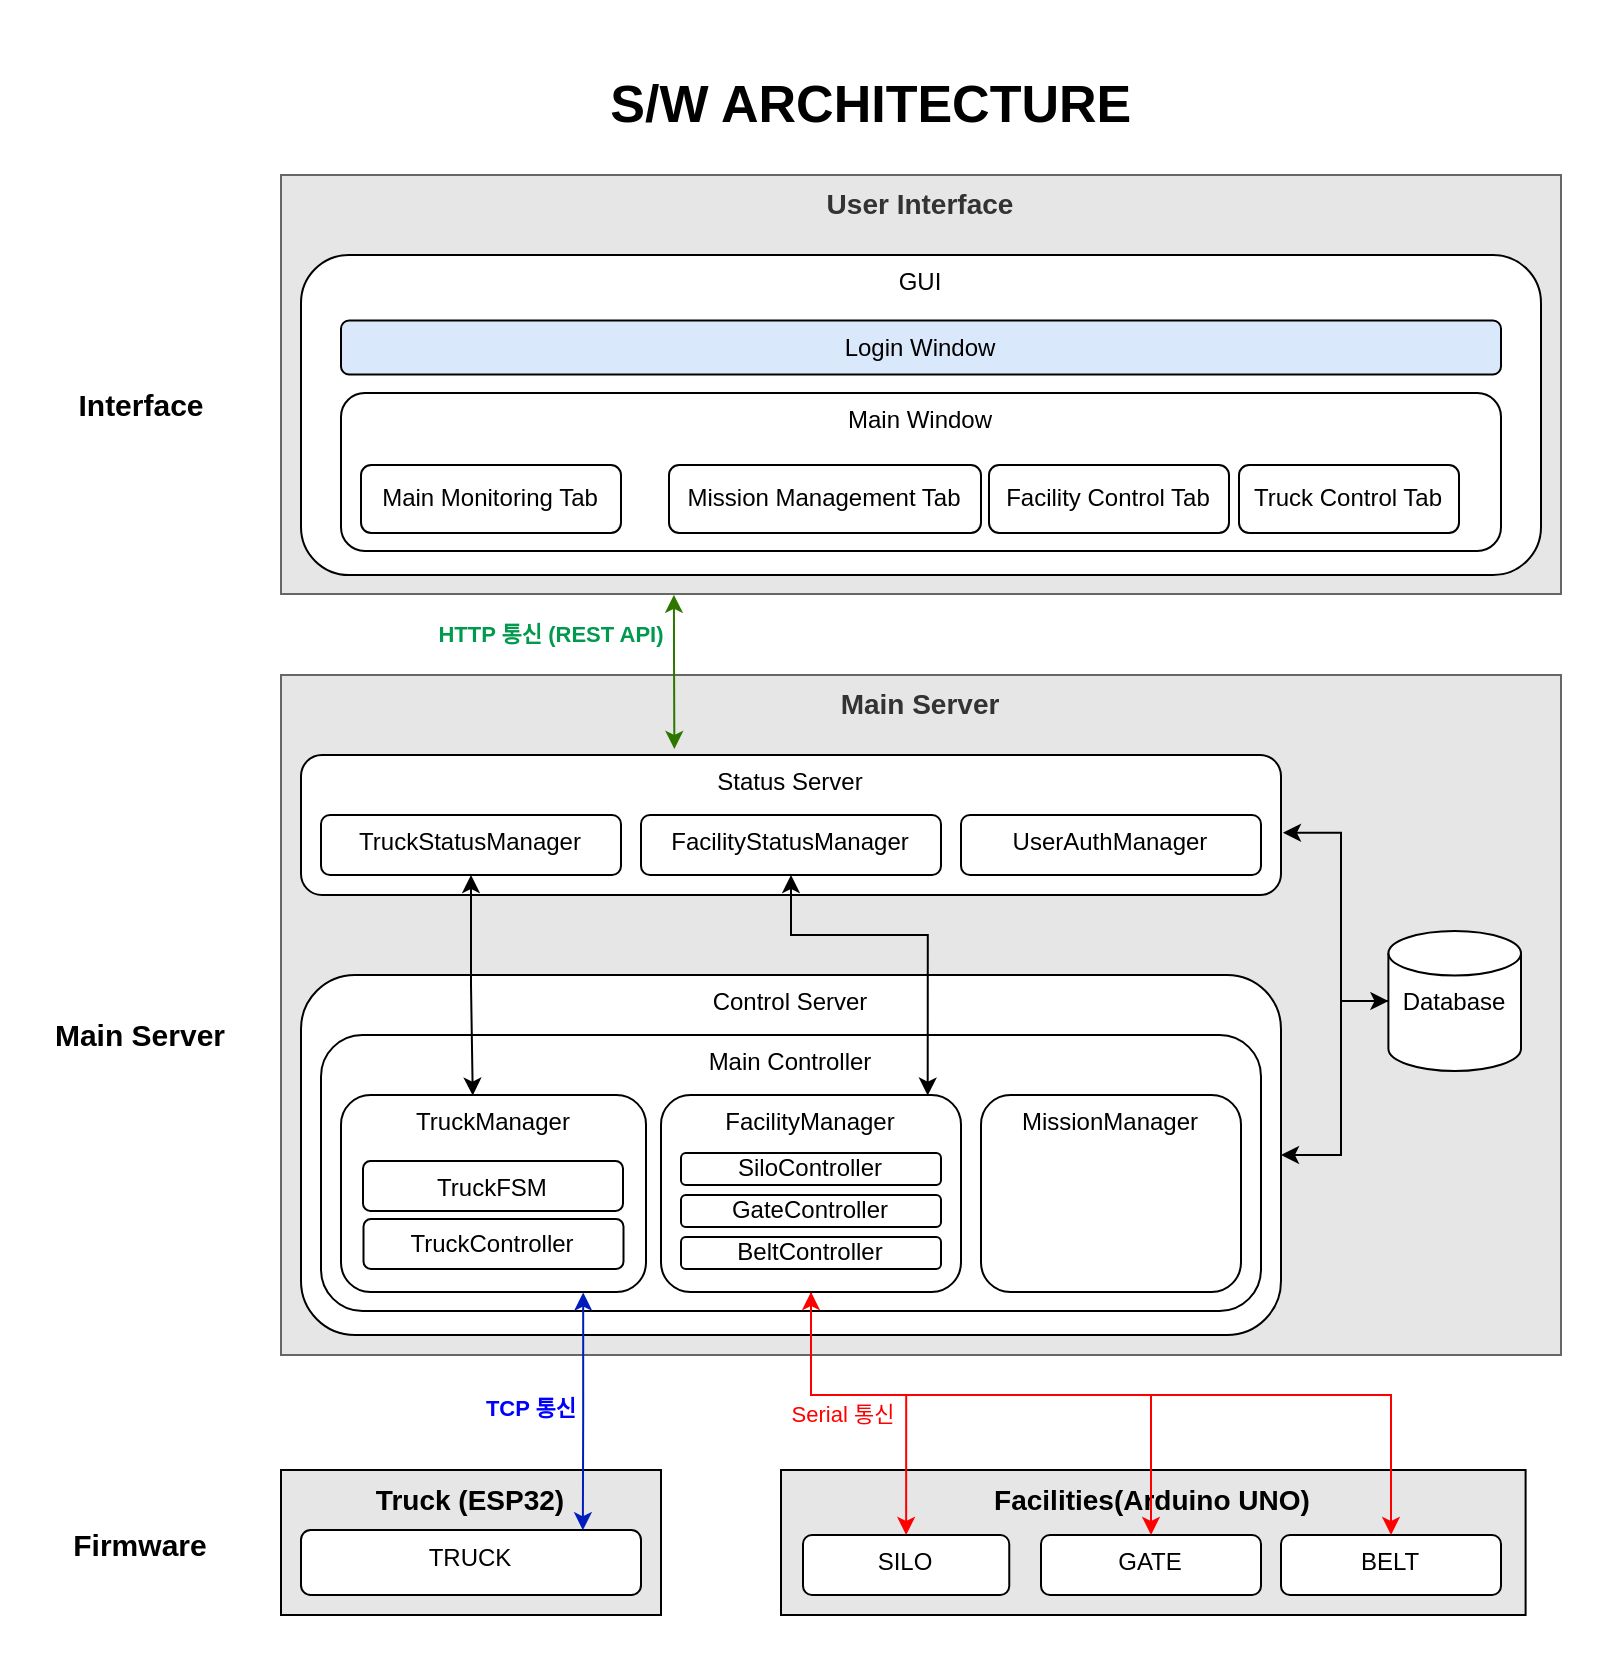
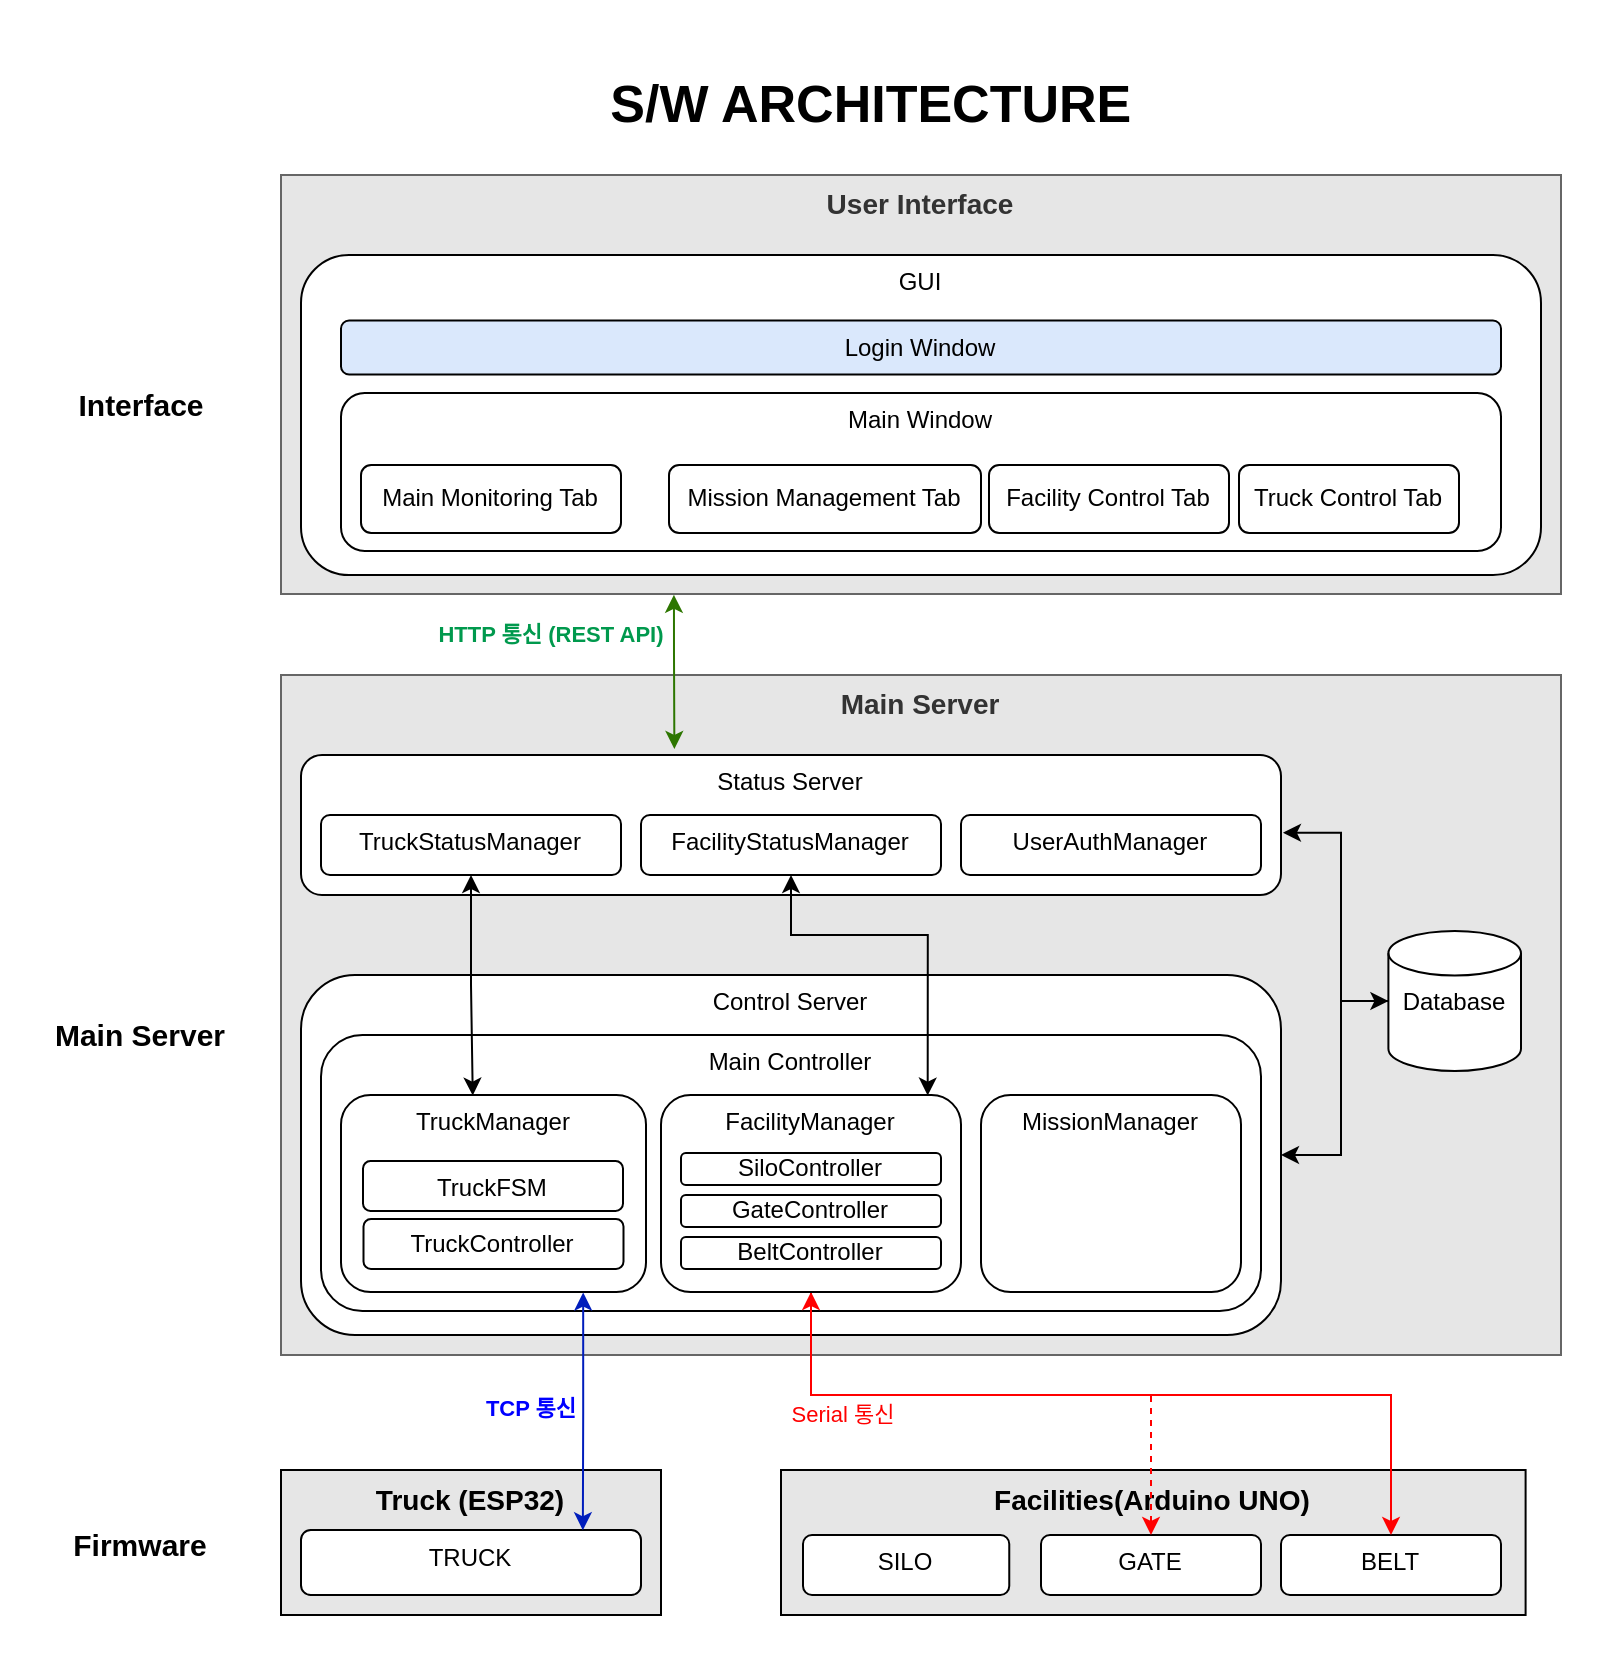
(1151, 1457) -> (1151, 1457)
(906, 1460) -> none
